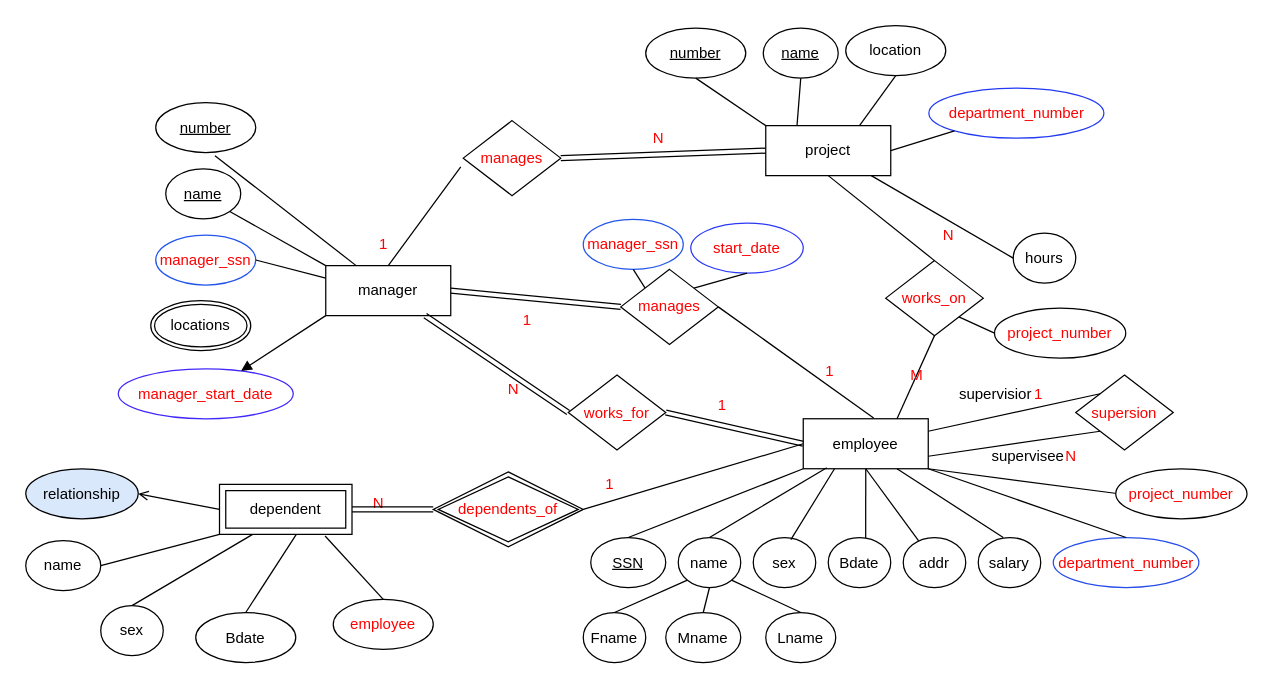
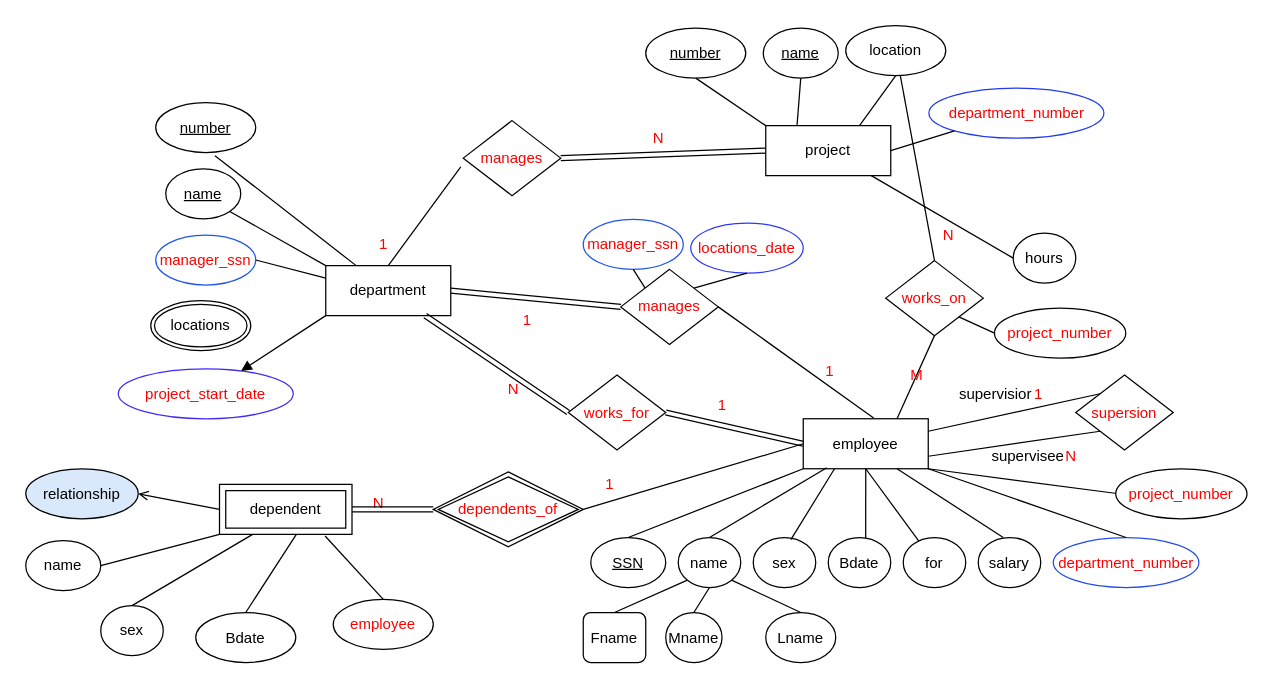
(881, 218) -> (917, 168)
(747, 248) -> (747, 248)
(388, 291) -> (388, 291)
(206, 394) -> (206, 394)
(934, 563) -> (934, 563)
(614, 638) -> (614, 638)
(703, 638) -> (694, 638)
